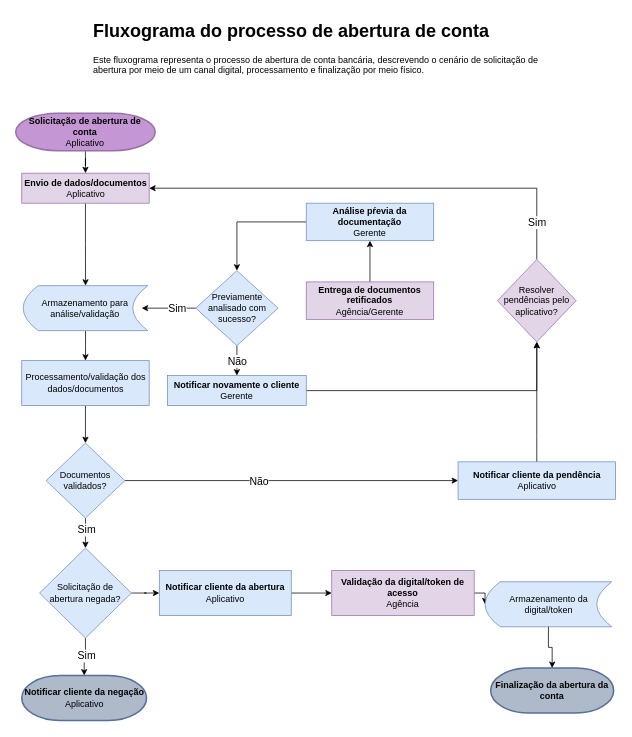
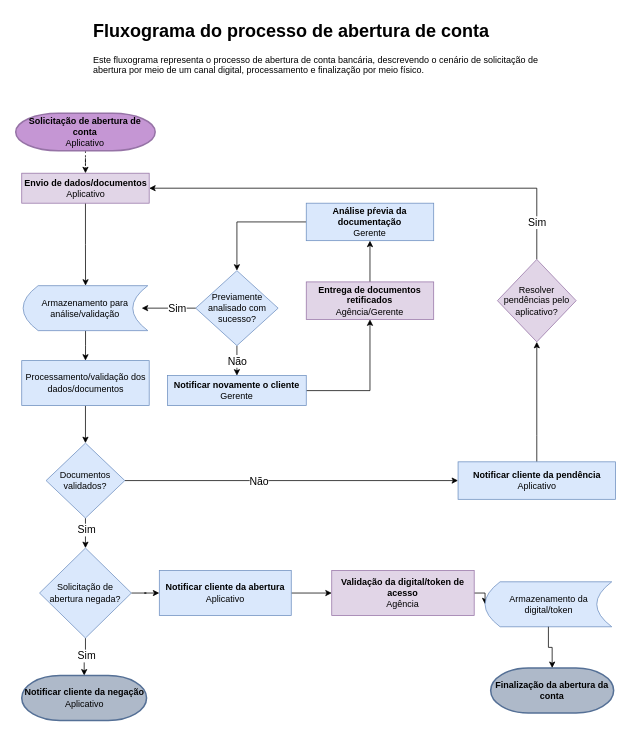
(86, 164) -> (86, 164)
(451, 390) -> (370, 390)
